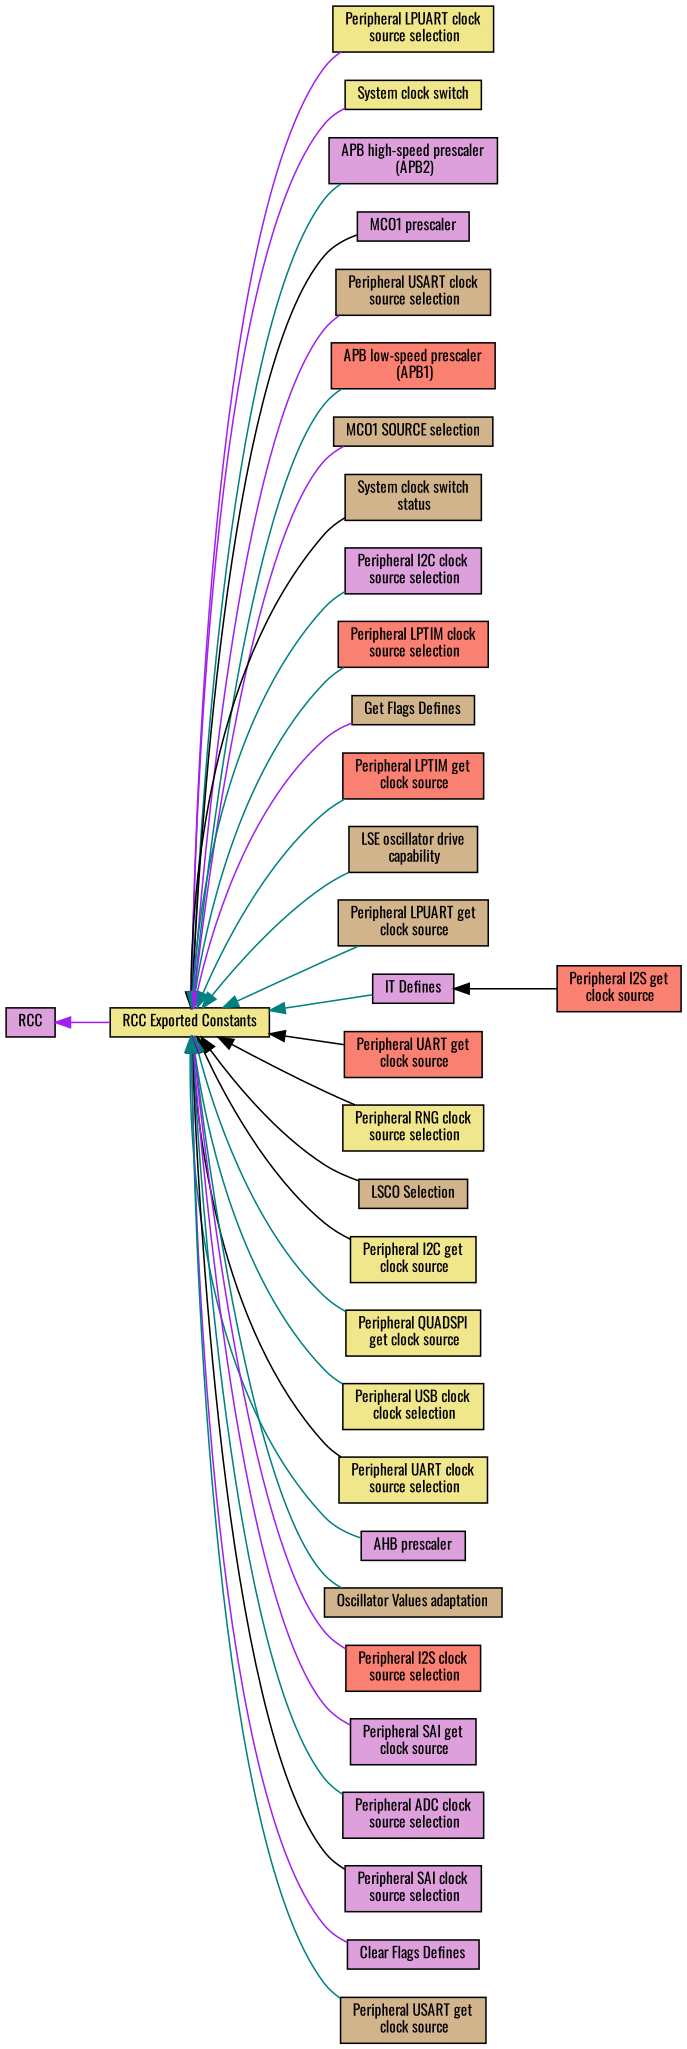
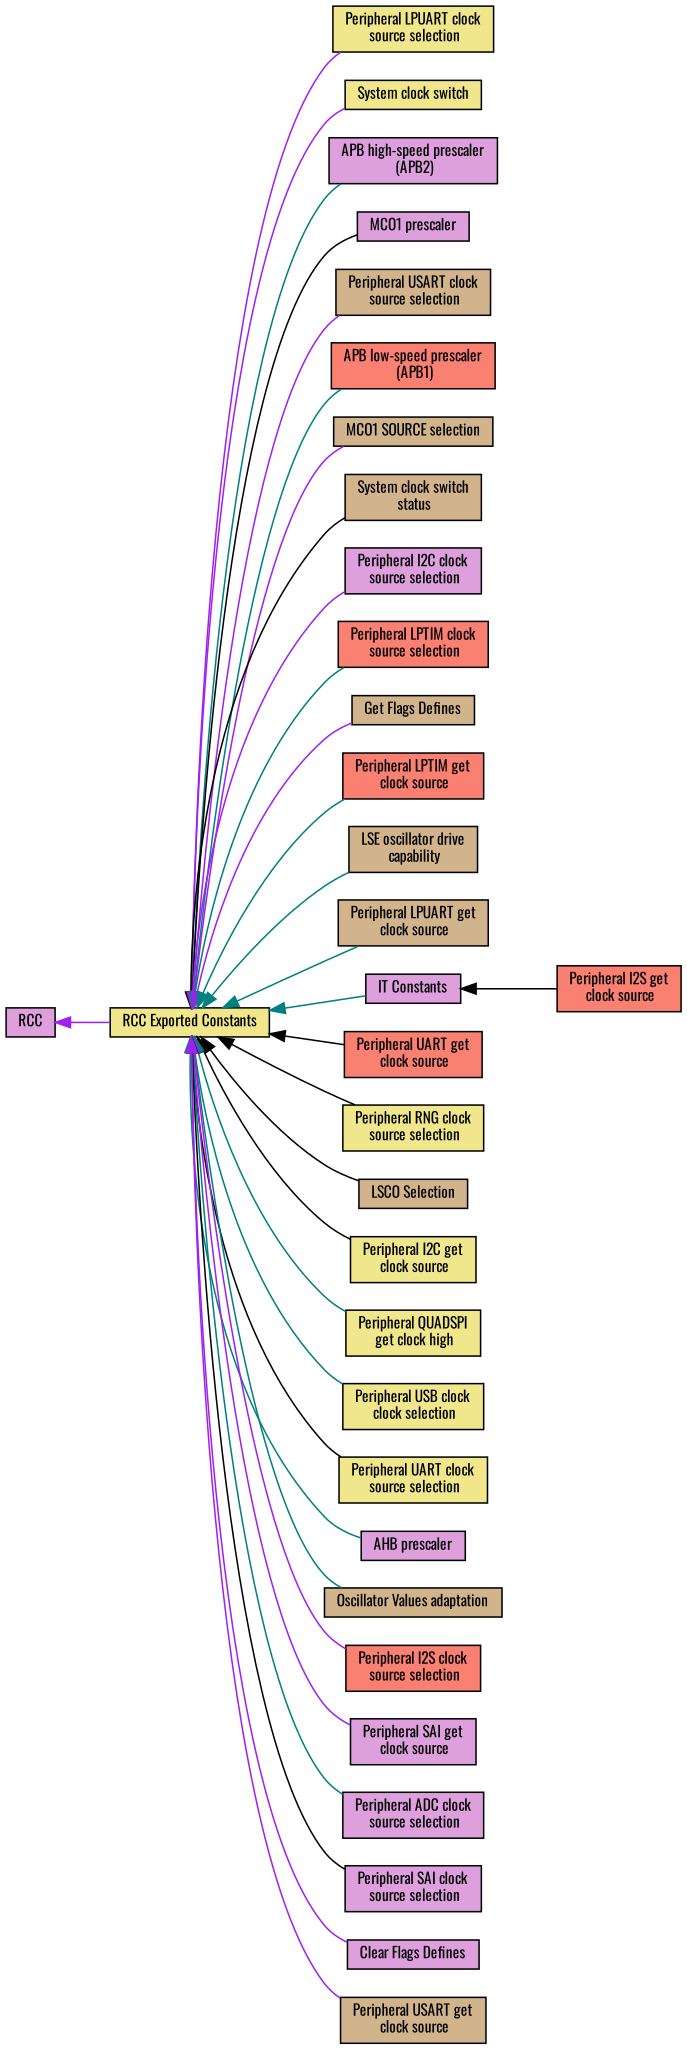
(240, 756) -> (240, 756)
(413, 989) -> (413, 989)
(413, 1333) -> (413, 1333)
(252, 1777) -> (252, 1777)
